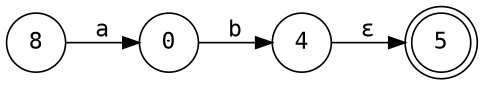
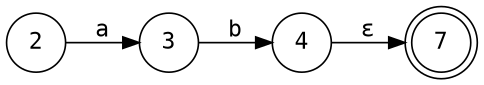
(36, 43) -> (36, 43)
(169, 43) -> (169, 43)
(441, 43) -> (441, 43)
